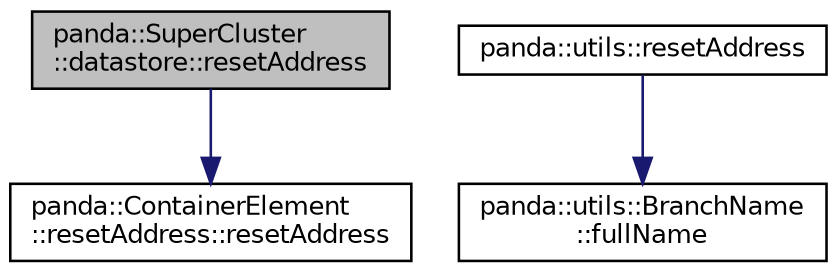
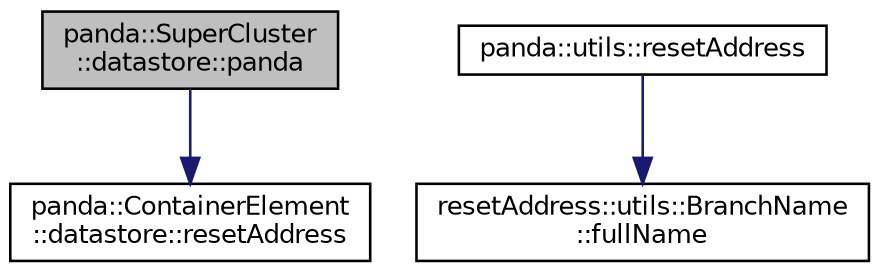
(211, 50) -> (190, 50)
(211, 222) -> (190, 222)
(643, 222) -> (643, 222)
